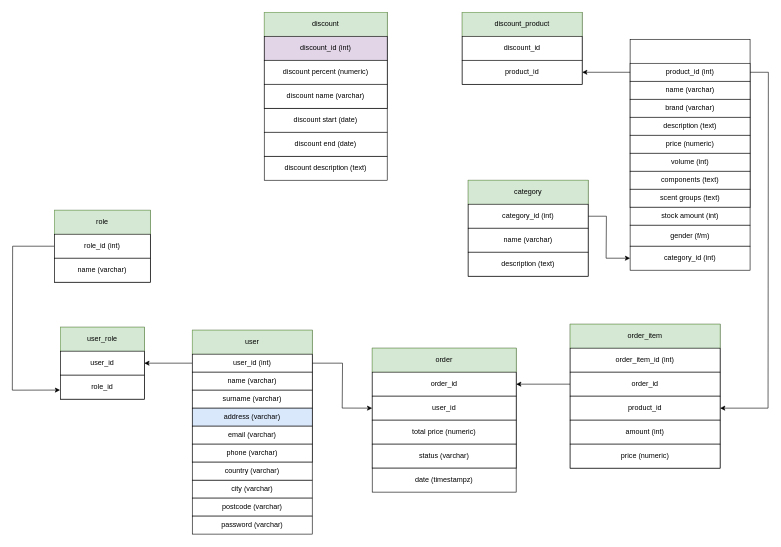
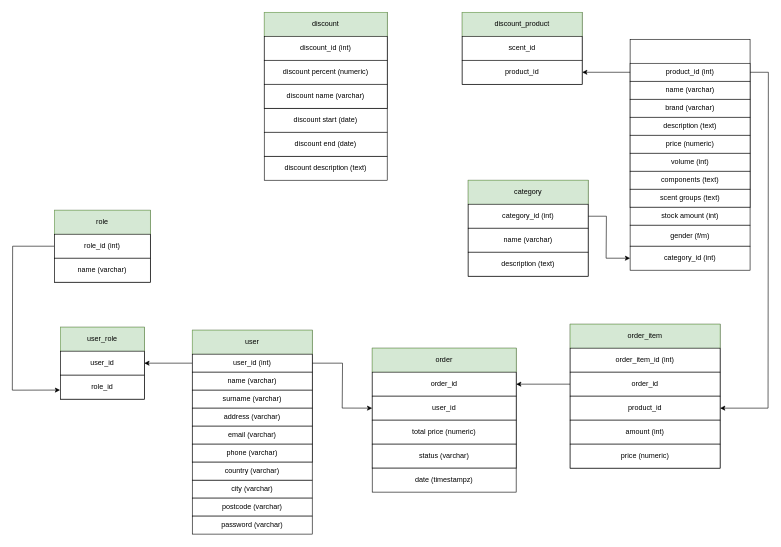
(326, 48) -> (326, 48)
(522, 48) -> (522, 48)
(252, 417) -> (252, 417)
